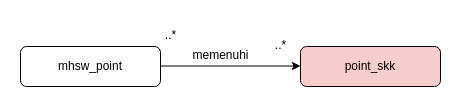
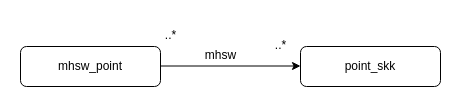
(221, 56) -> (221, 56)
(371, 67) -> (371, 67)
